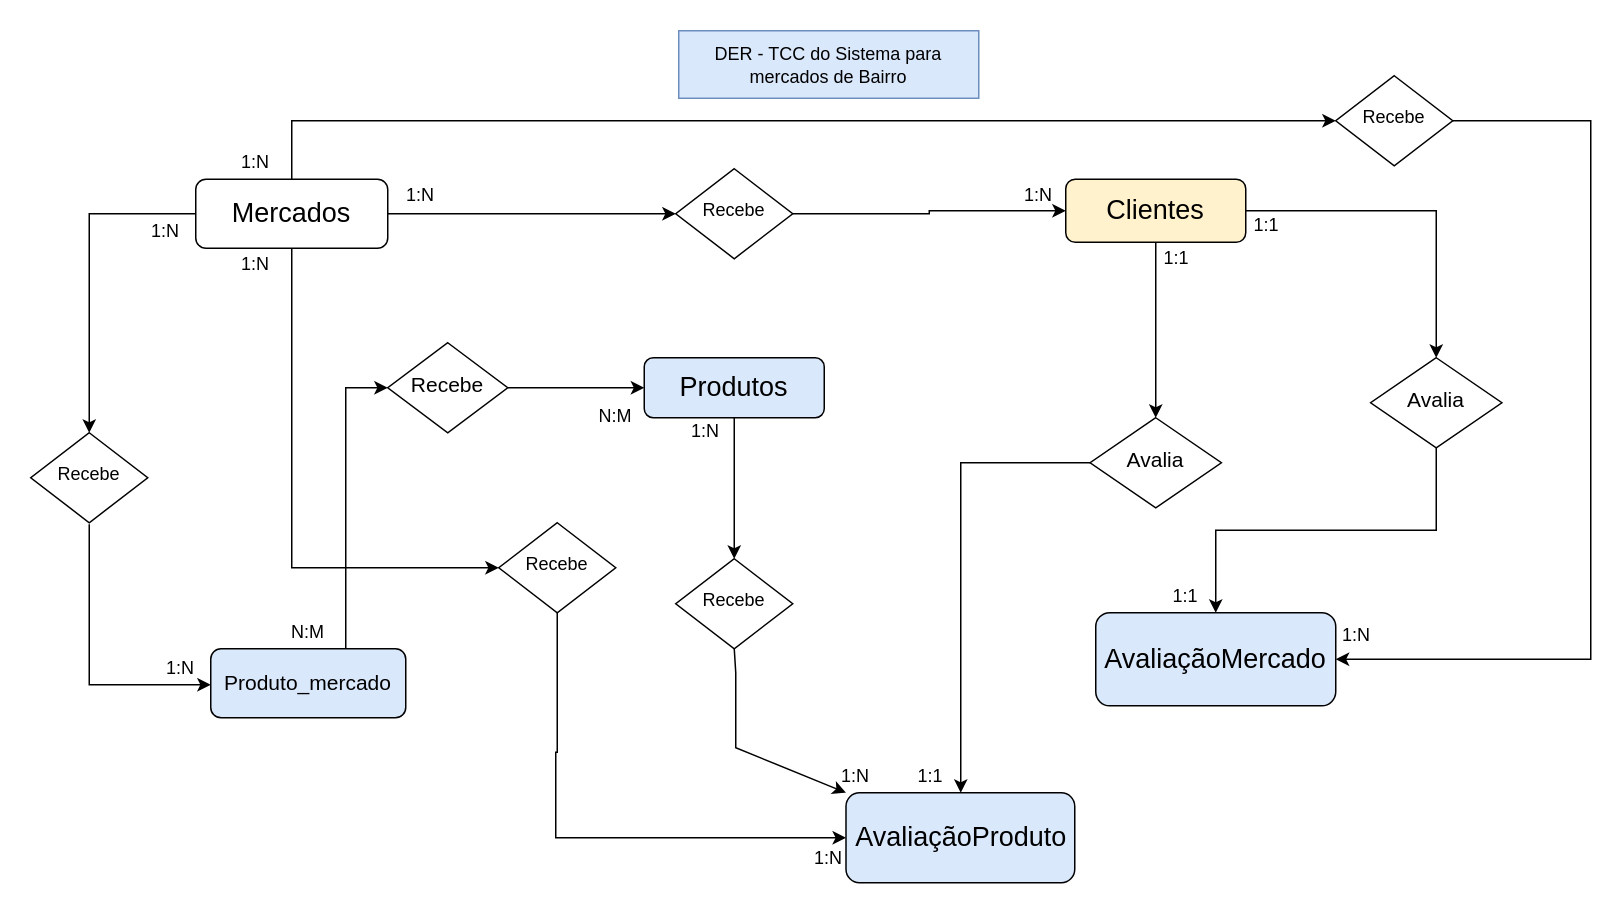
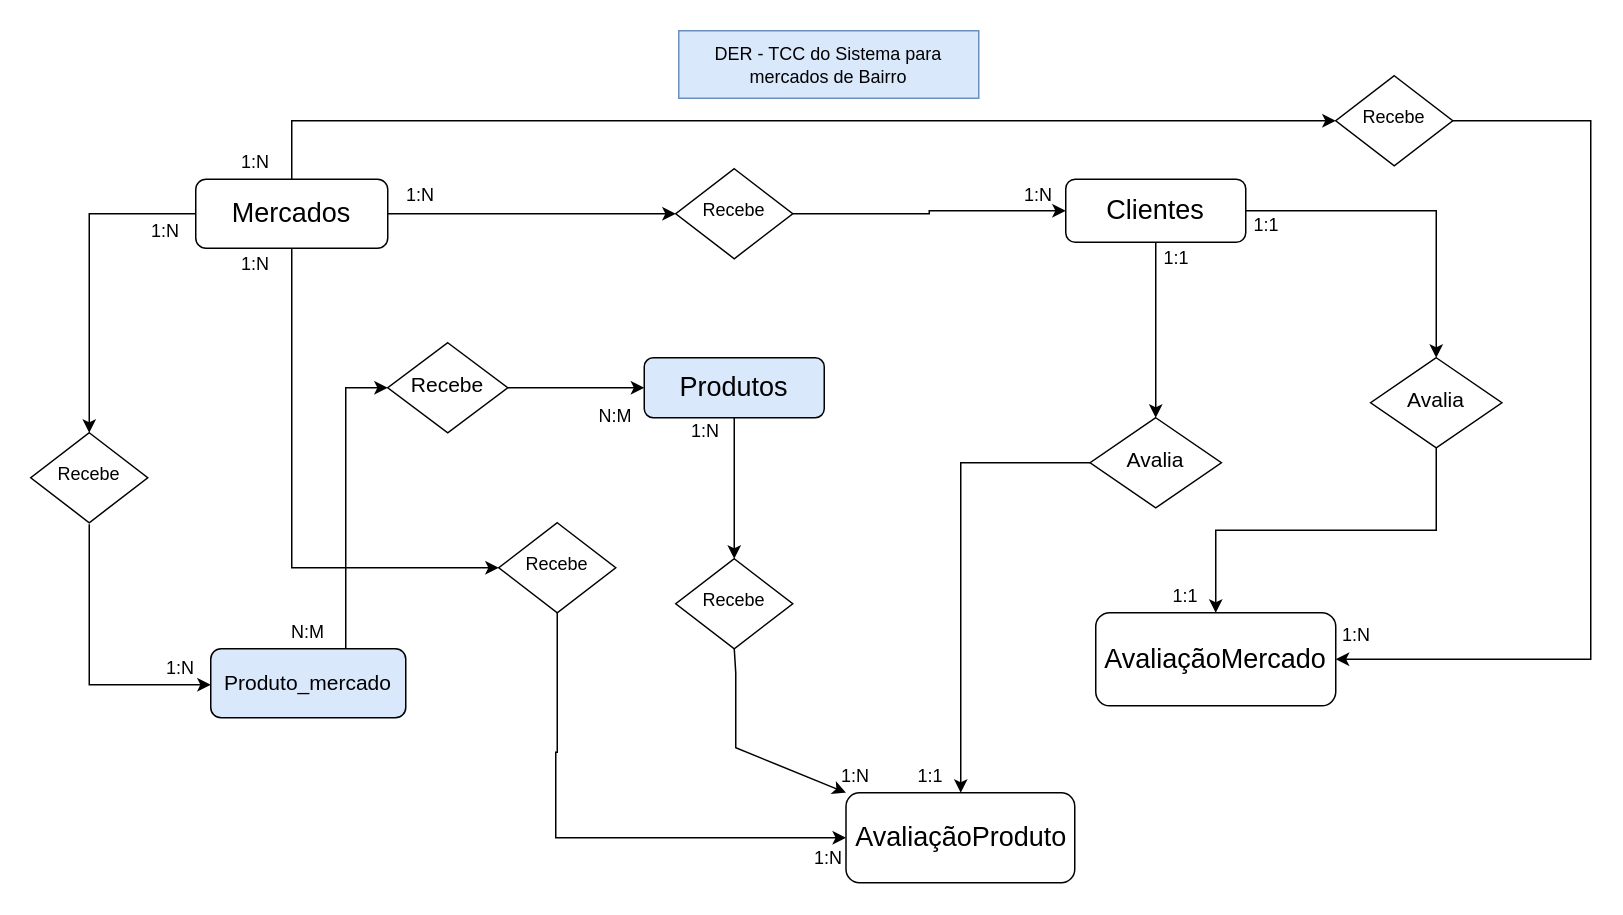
(1156, 211) -> (1156, 211)
(1216, 659) -> (1216, 659)
(960, 838) -> (960, 838)
